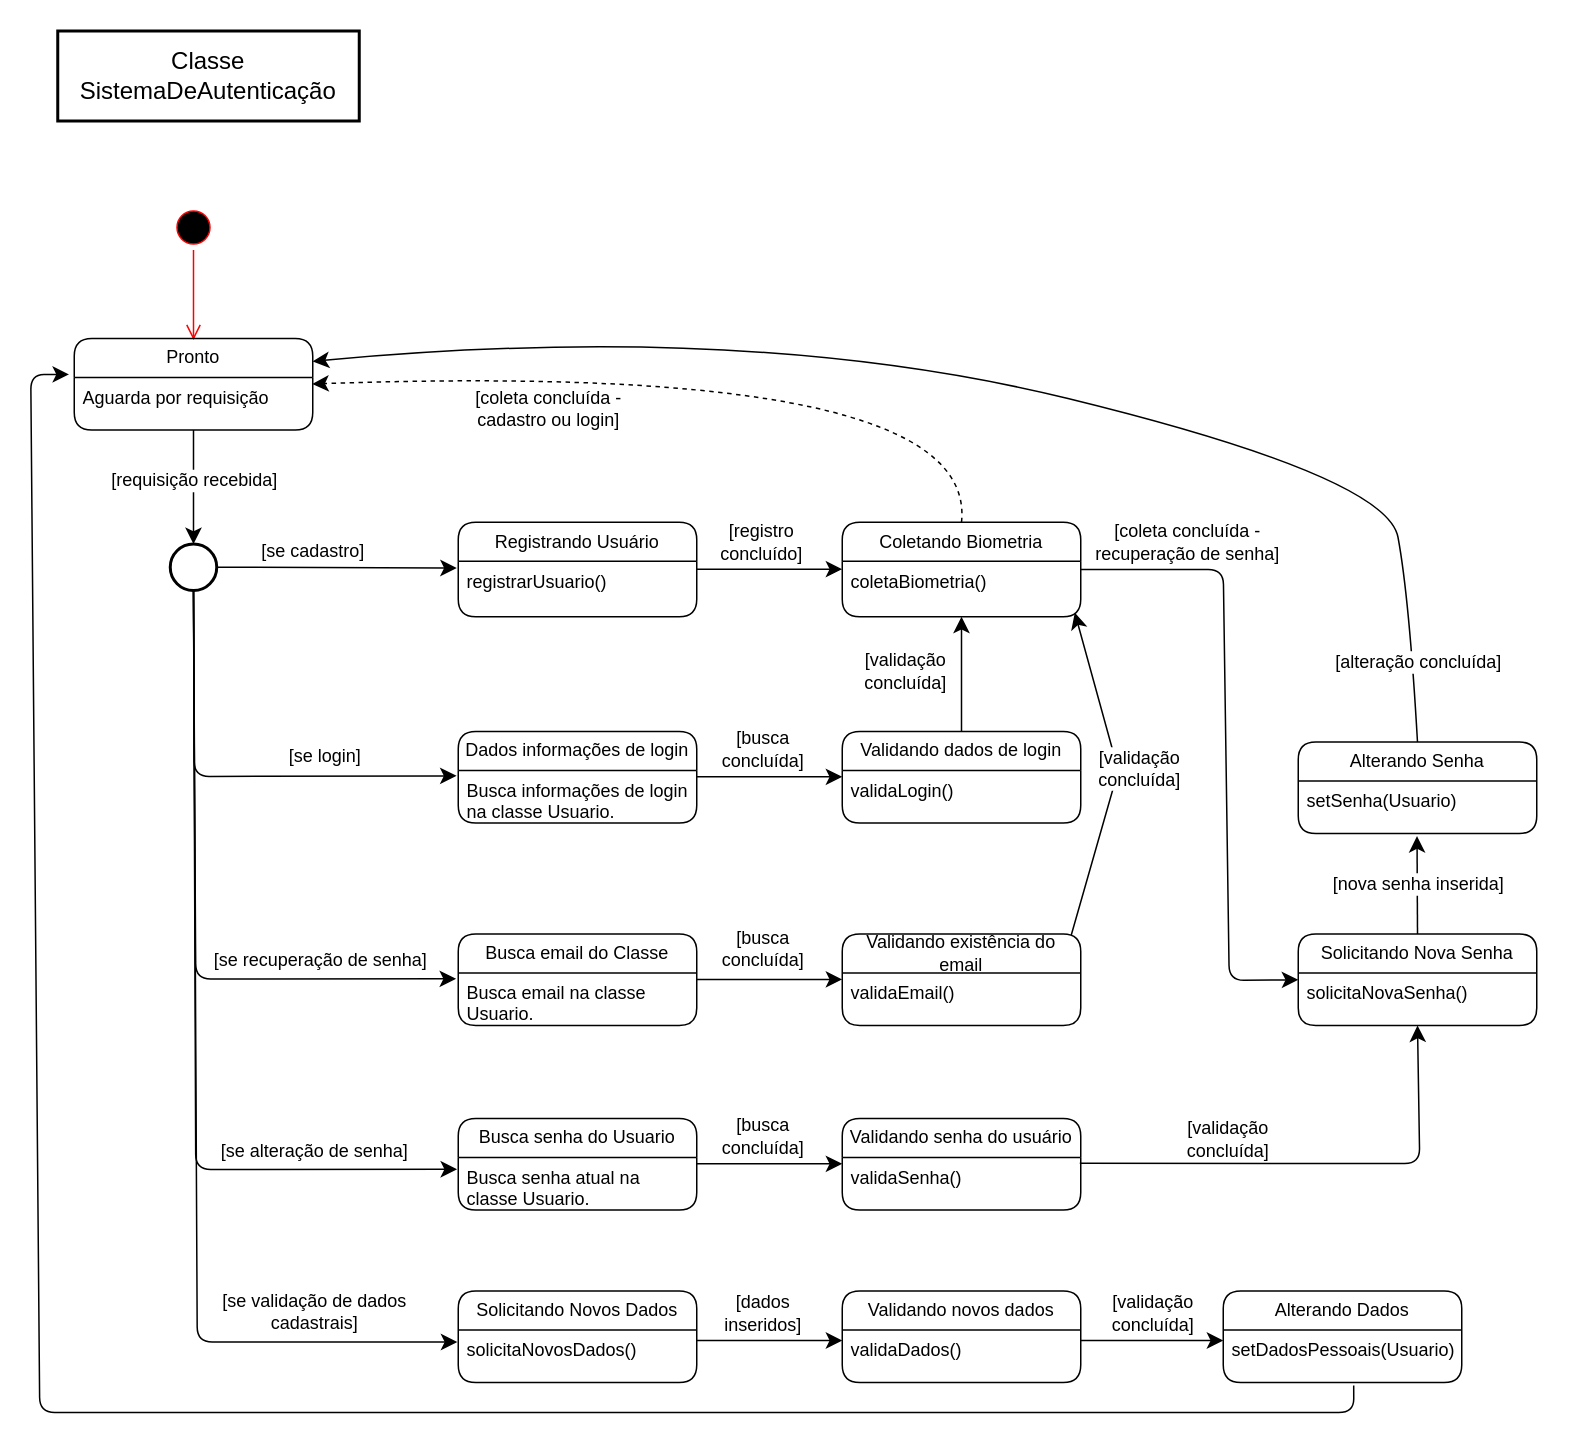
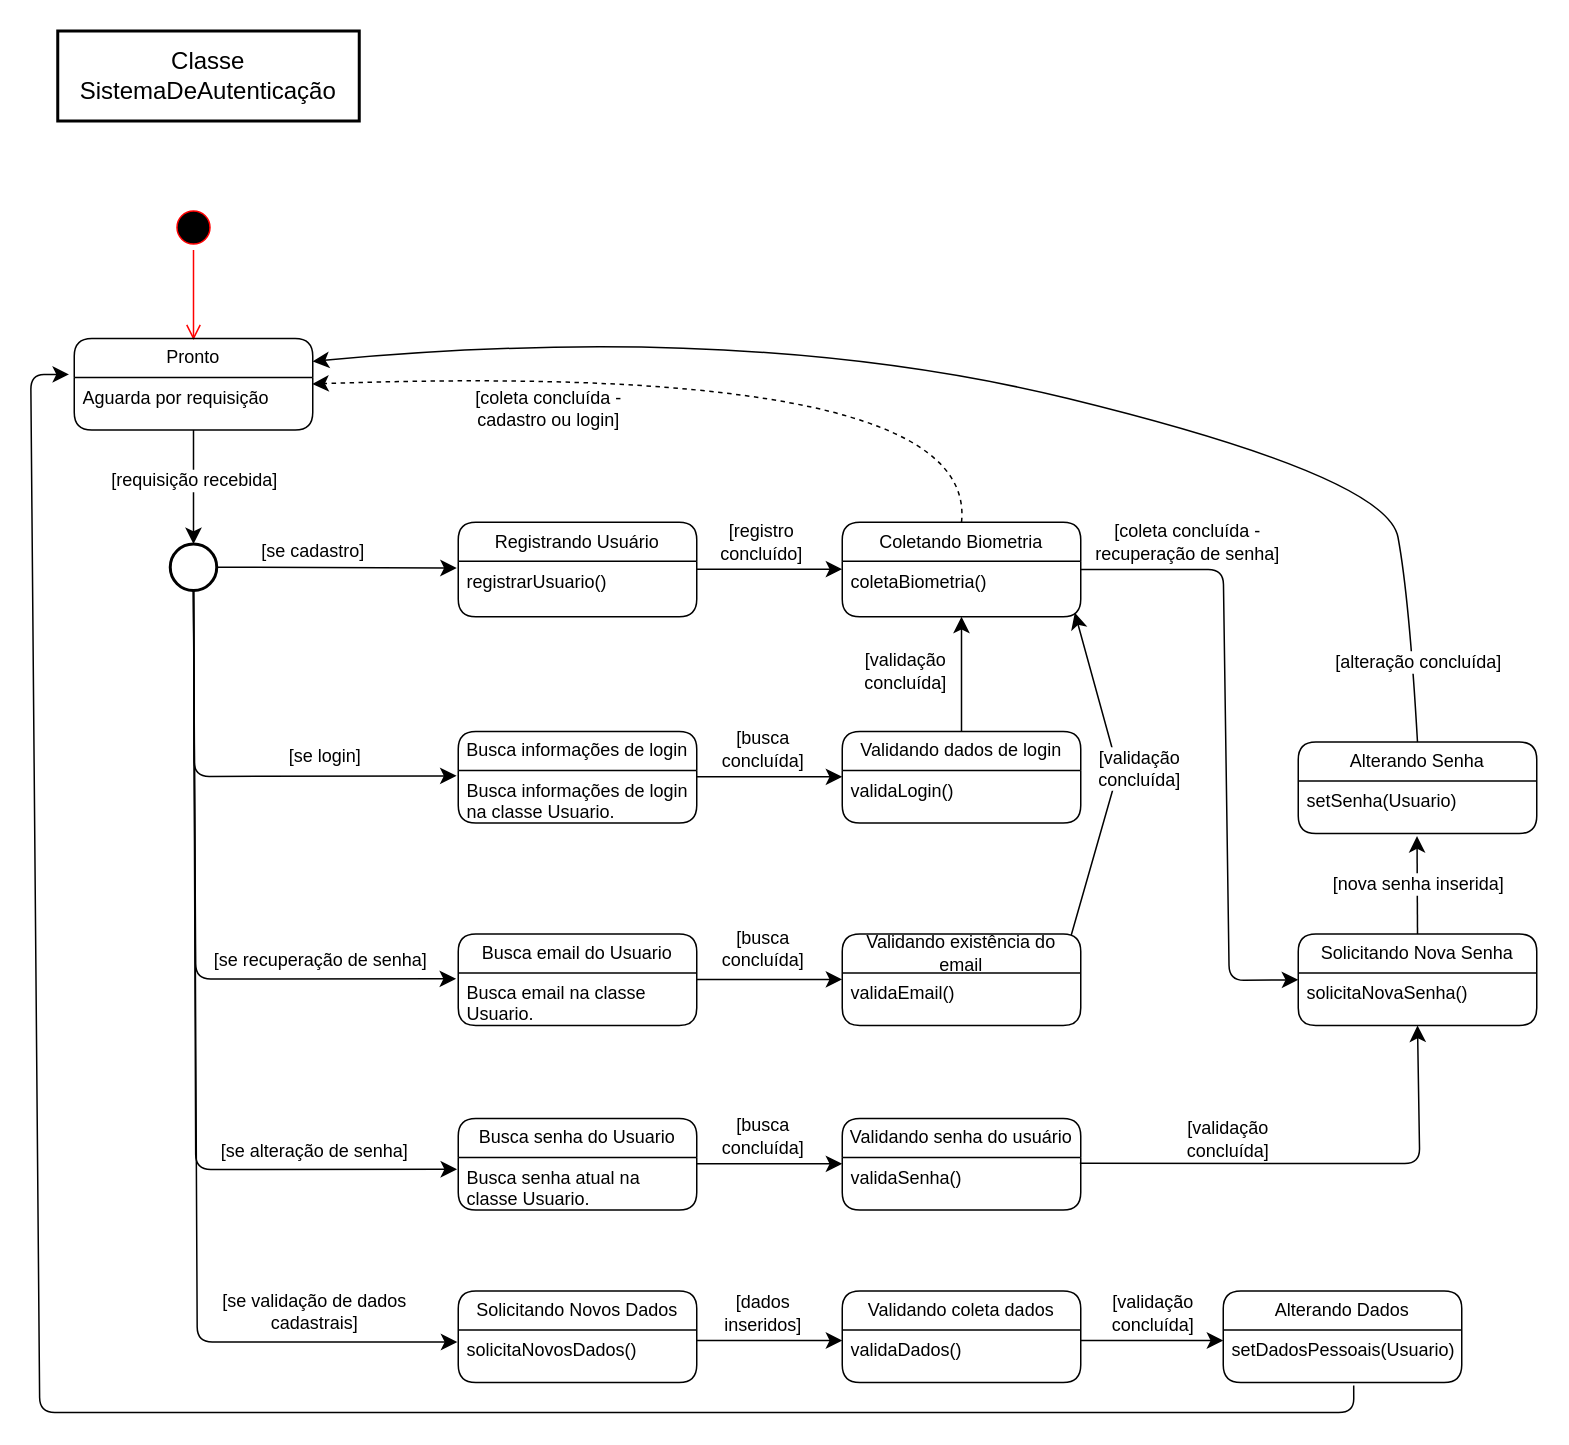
(578, 751) -> (578, 751)
(578, 953) -> (578, 953)
(962, 1310) -> (962, 1310)
